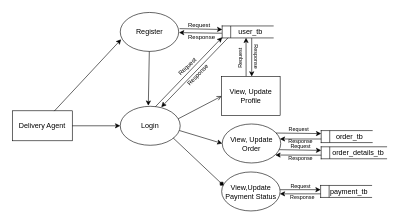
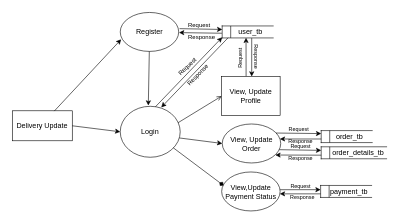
(42, 126) -> (42, 126)
(150, 126) -> (150, 132)
